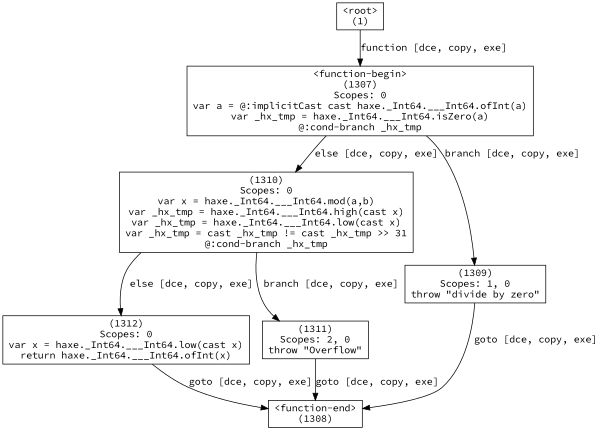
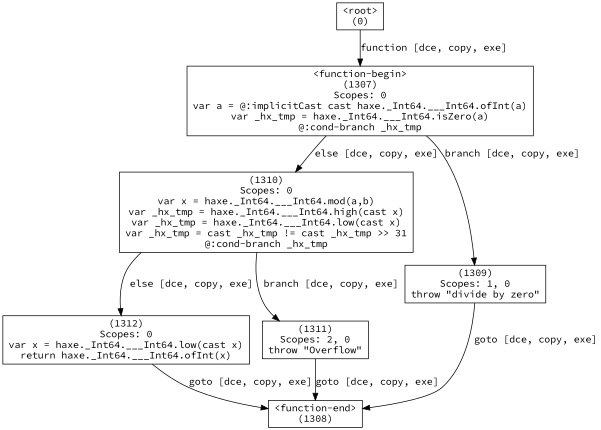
(360, 16) -> (360, 16)
